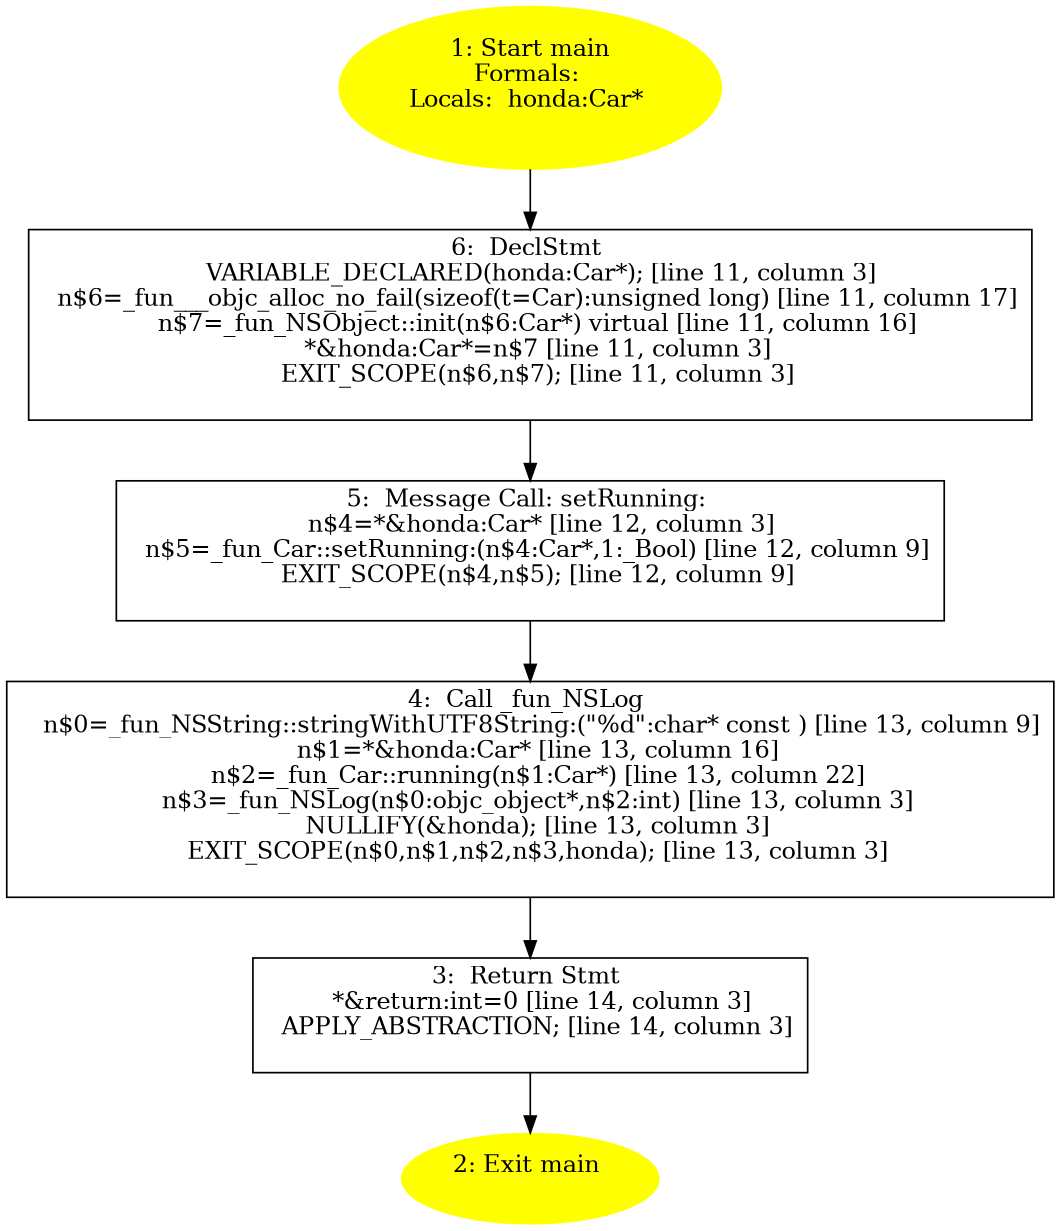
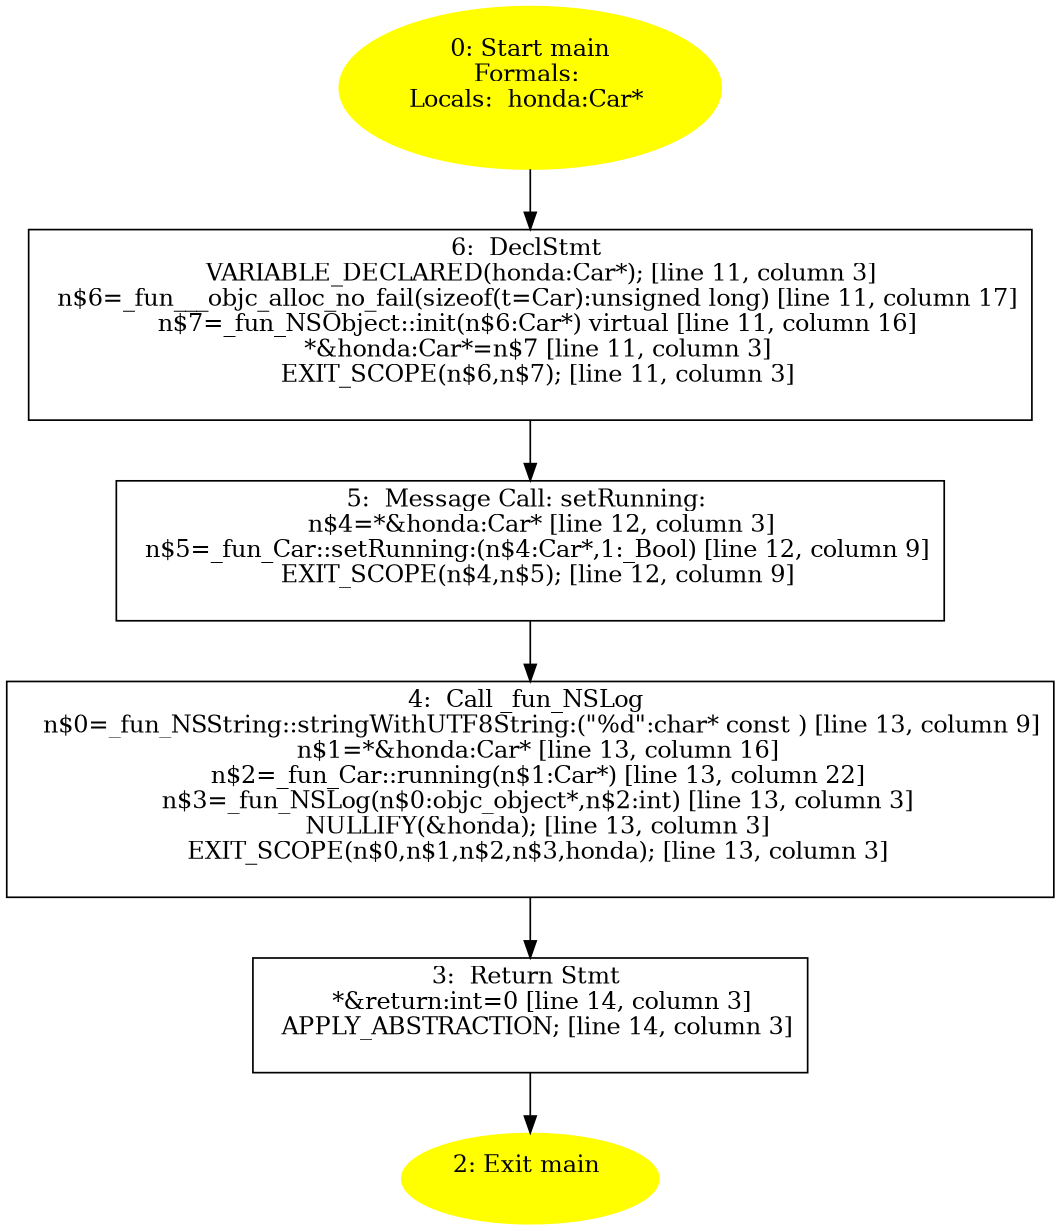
(530, 88) -> (530, 88)
